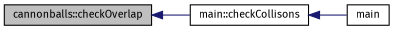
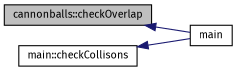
(176, 15) -> (173, 30)
